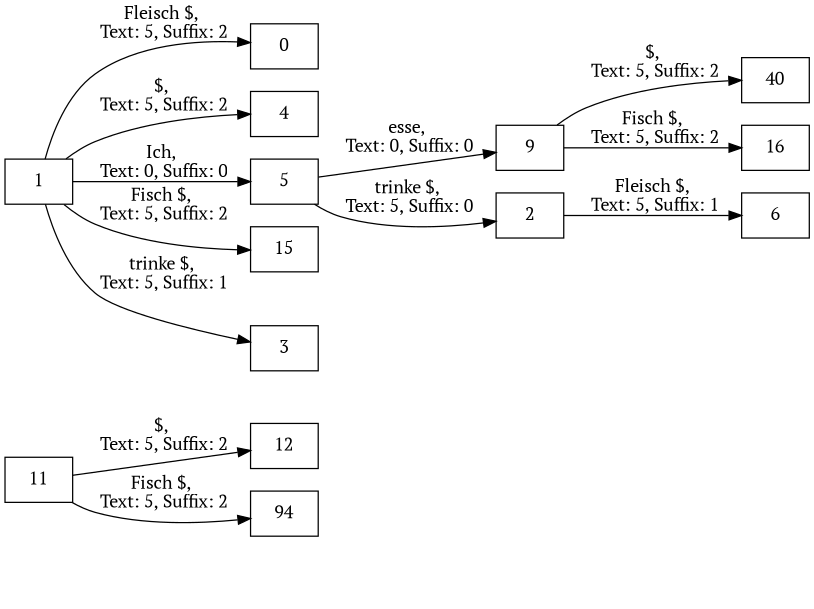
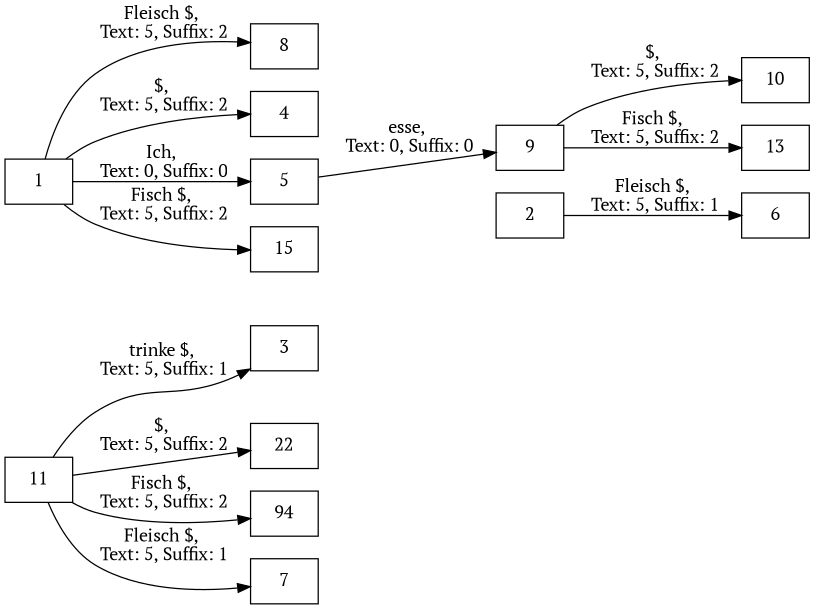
(284, 46) -> (284, 46)
(775, 80) -> (775, 80)
(775, 148) -> (775, 148)
(397, 226) -> none
(116, 305) -> (136, 395)
(284, 446) -> (284, 446)
none -> (284, 581)
